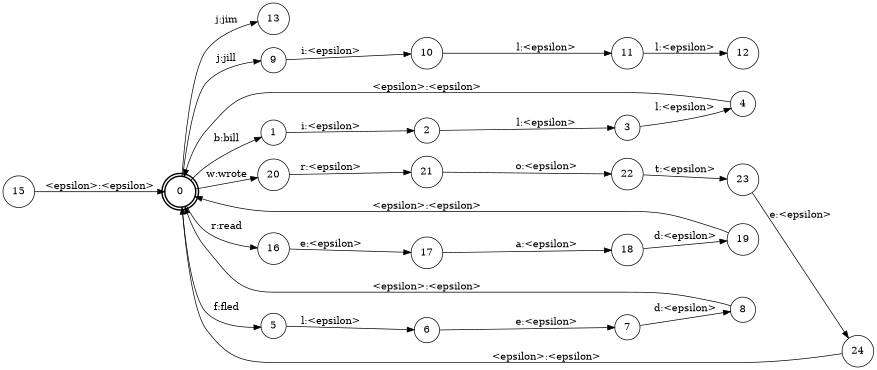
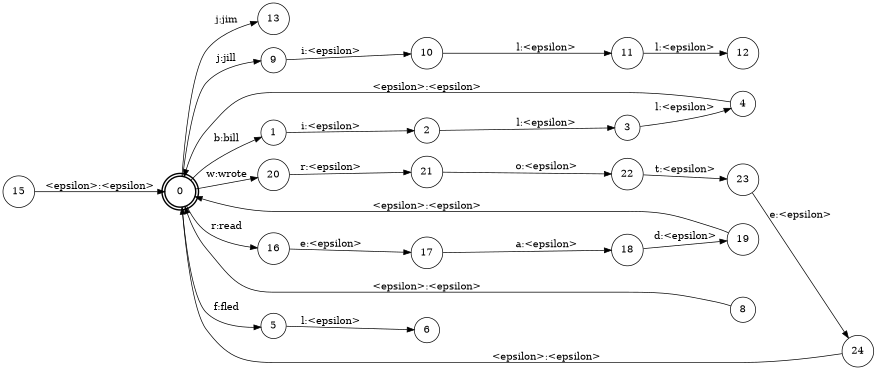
(627, 327) -> none
